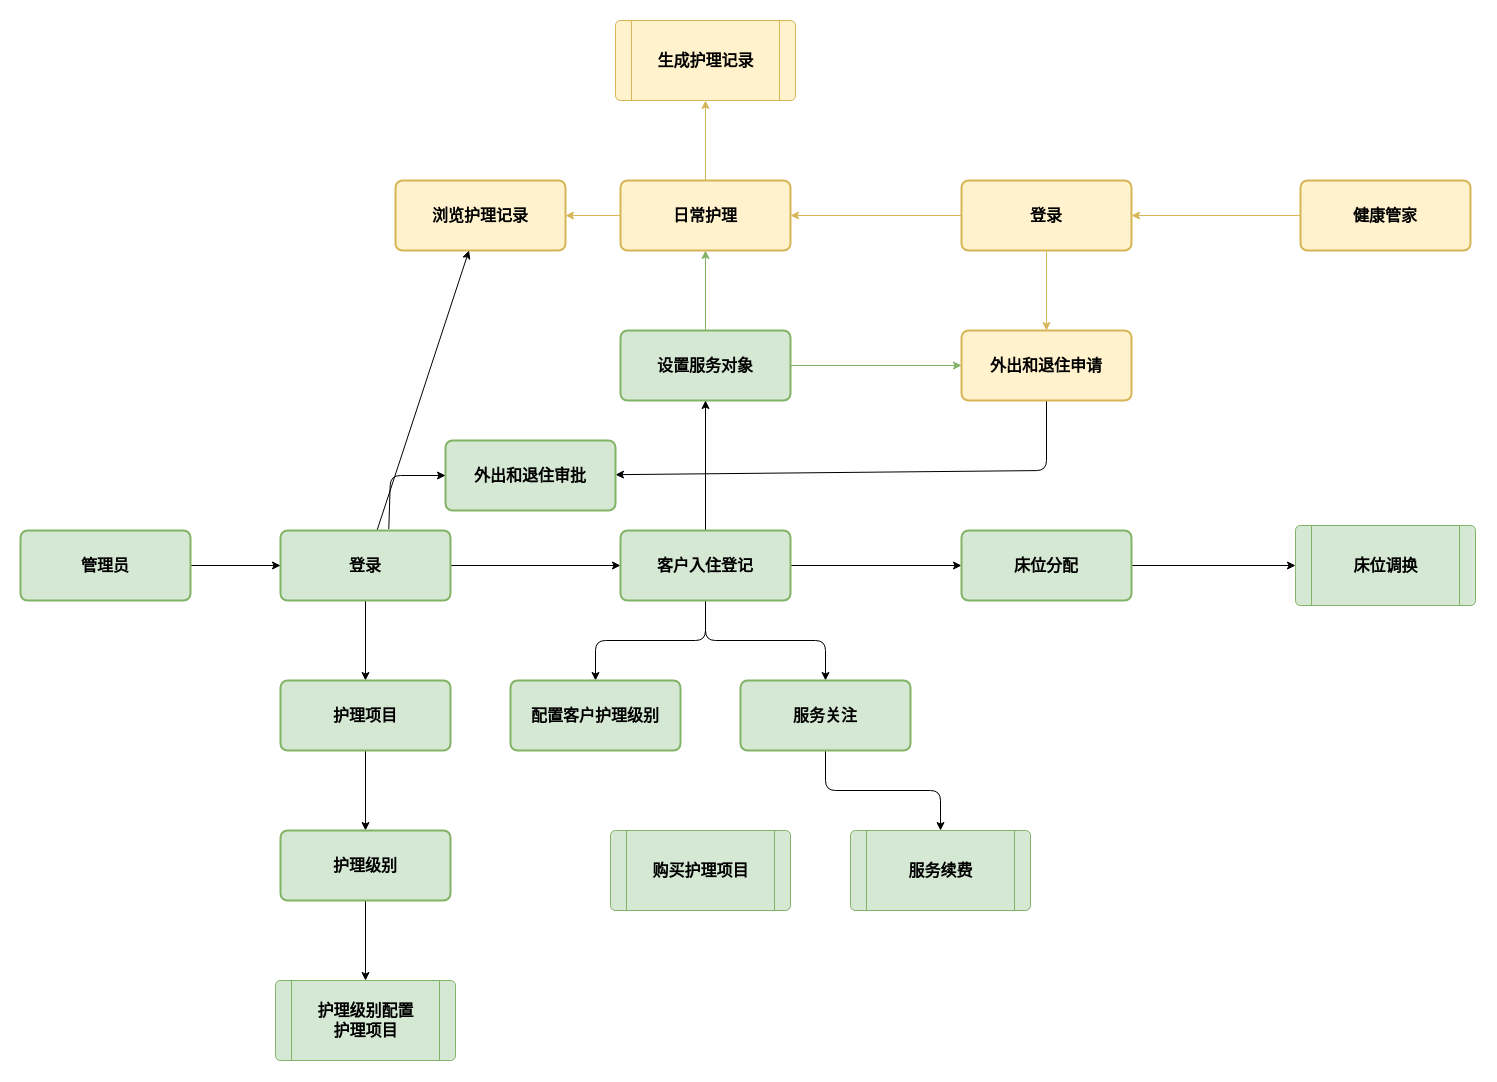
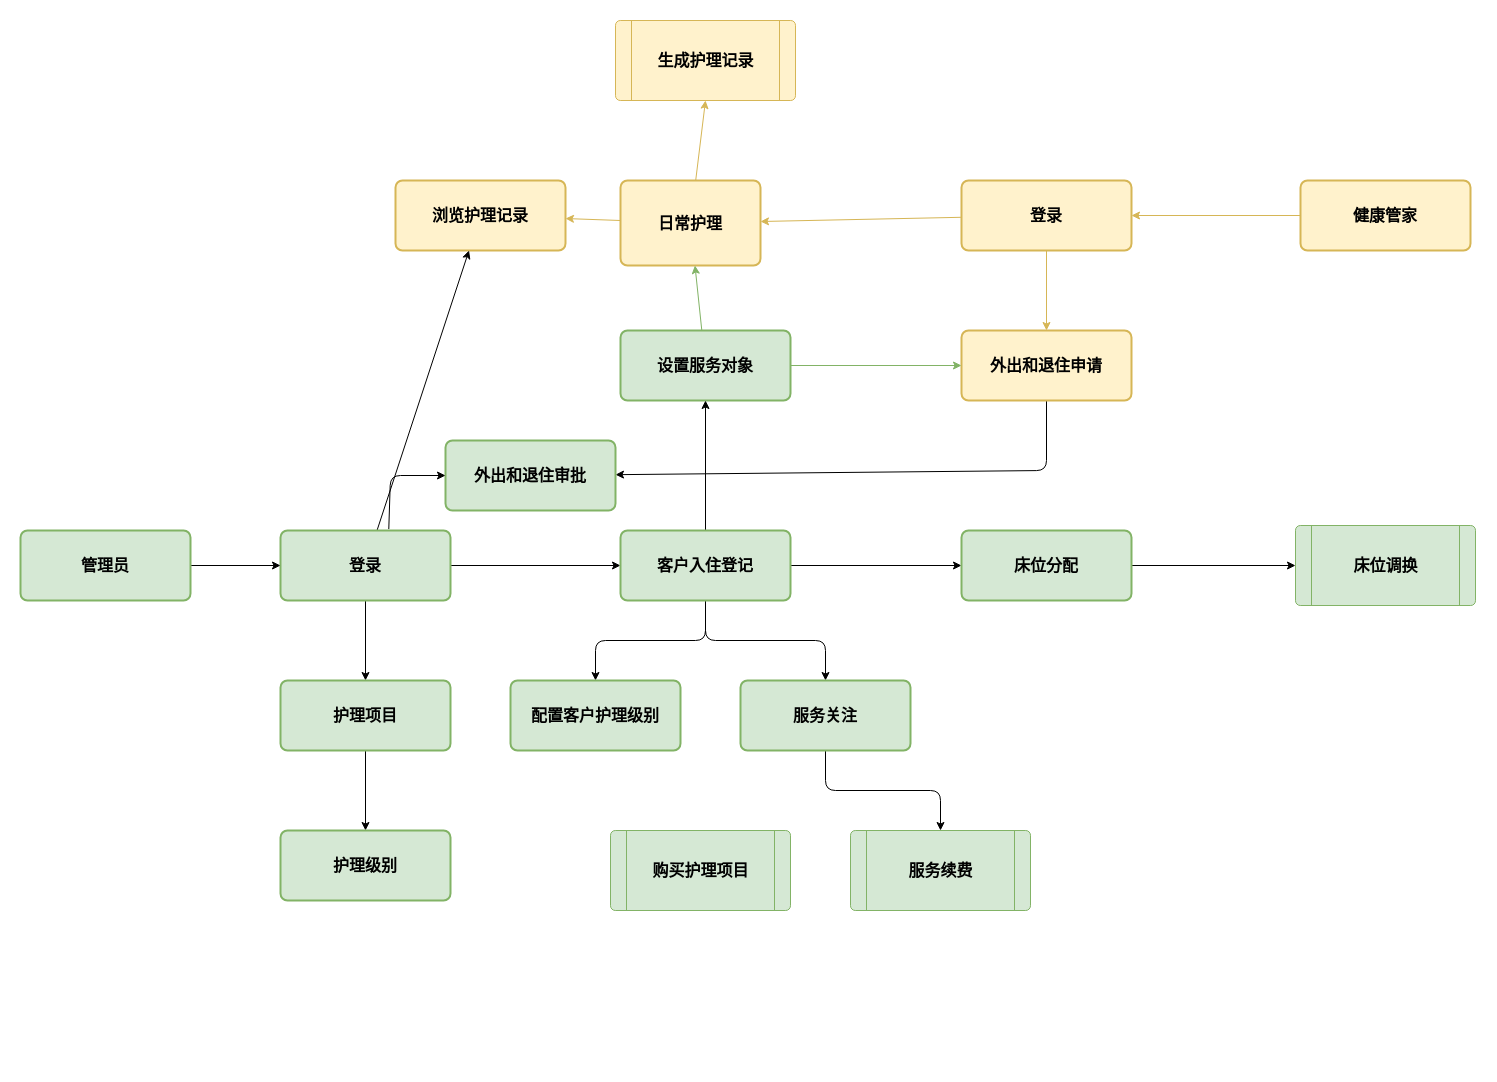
(706, 216) -> (691, 223)
(366, 937) -> none
(366, 1021) -> none
